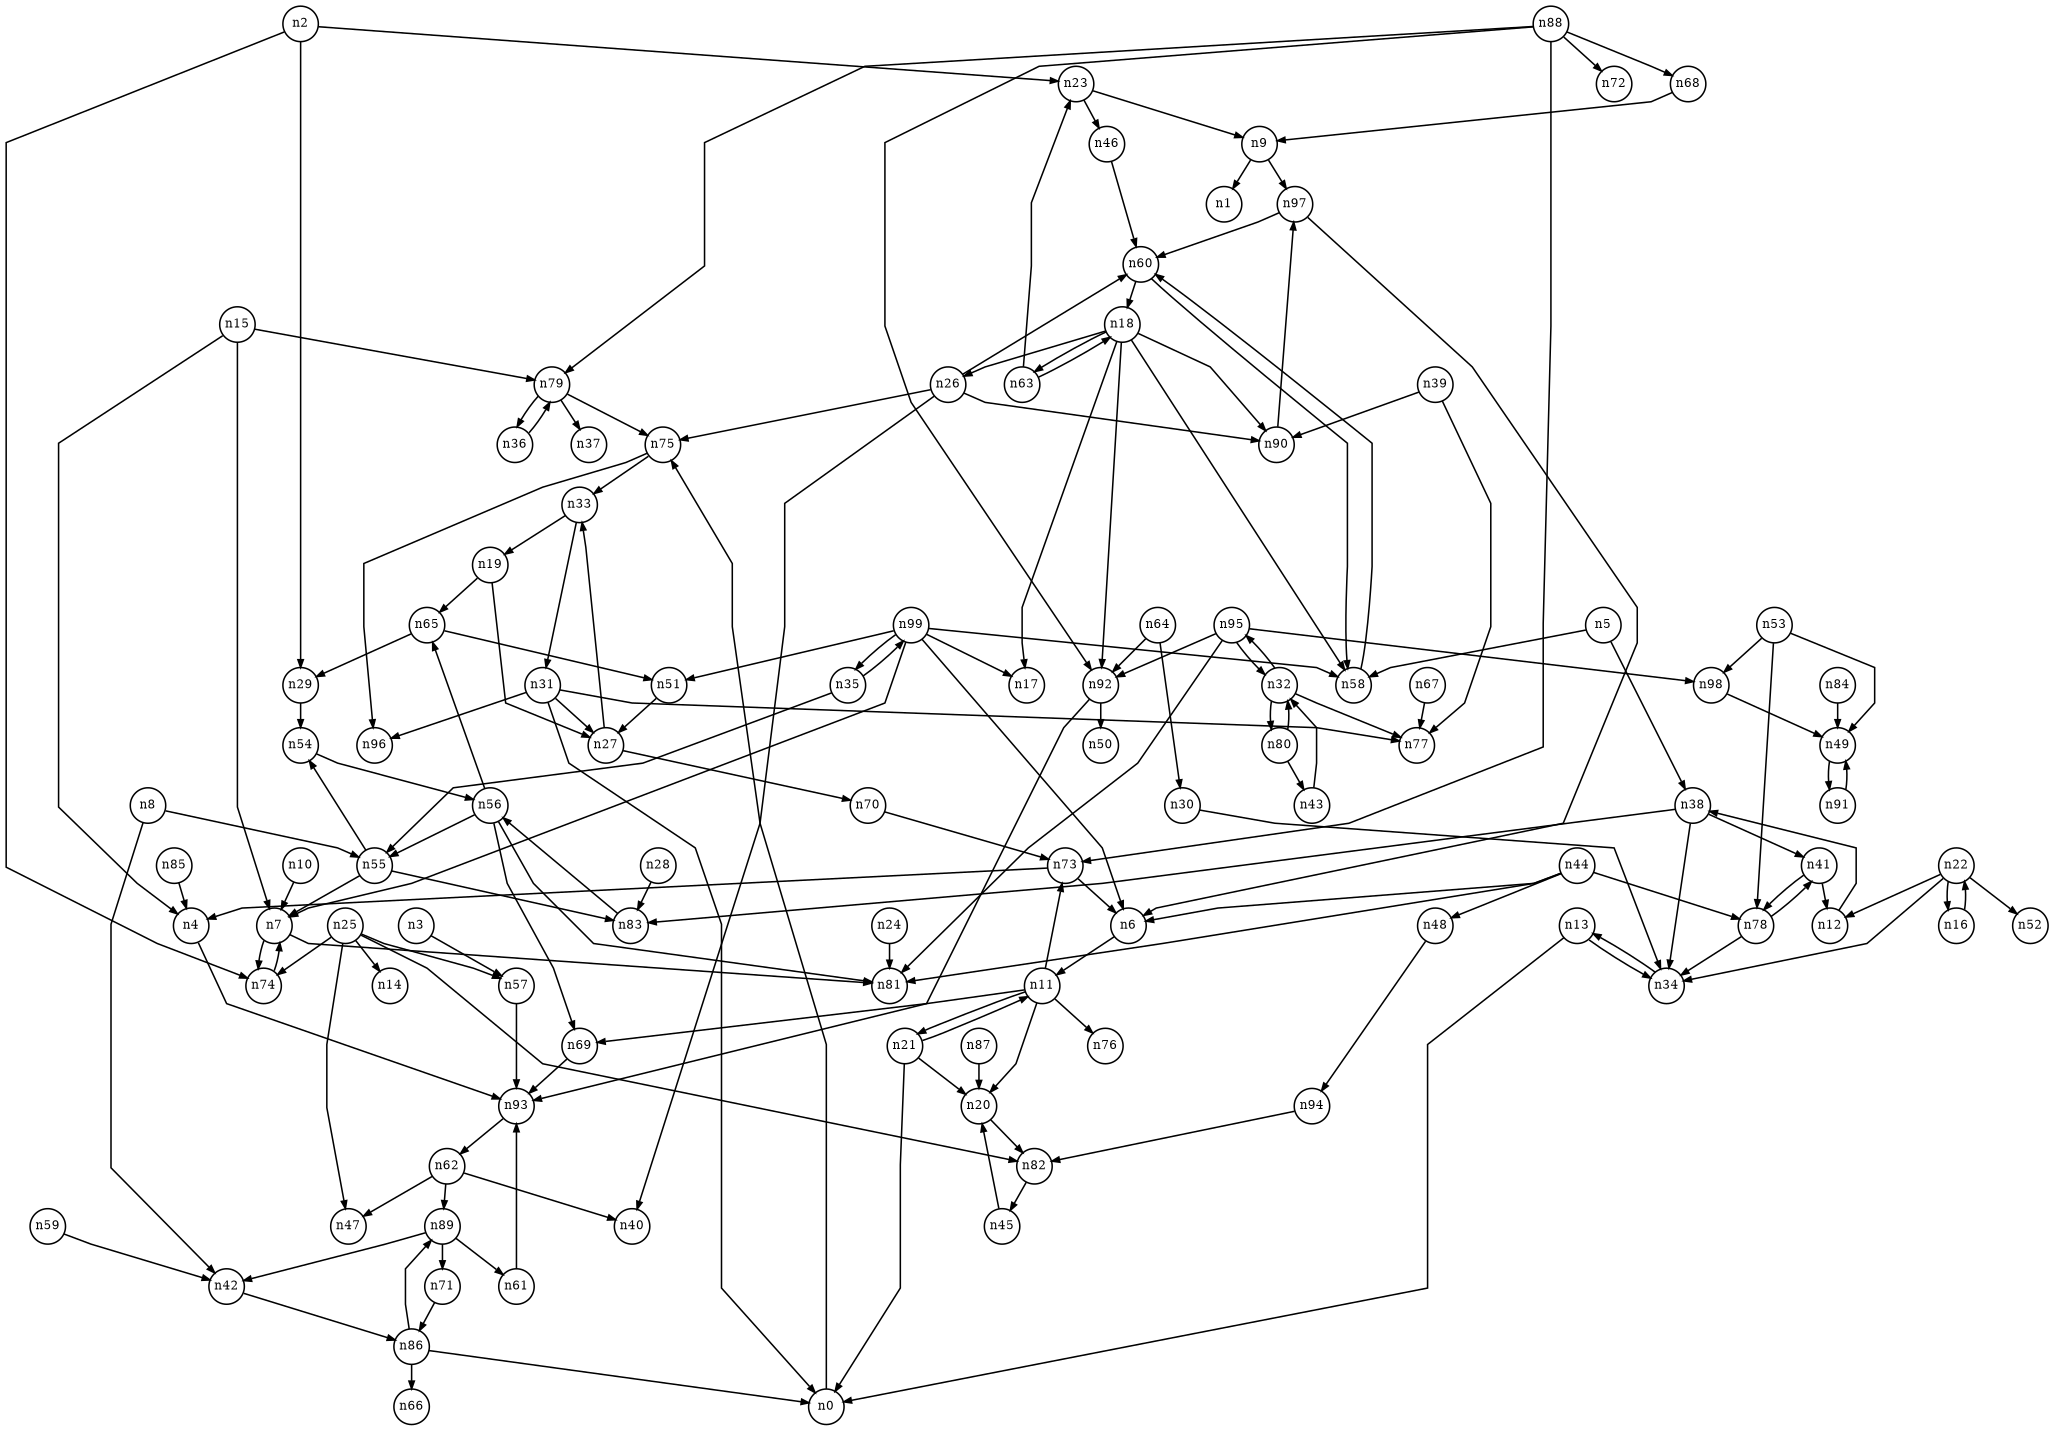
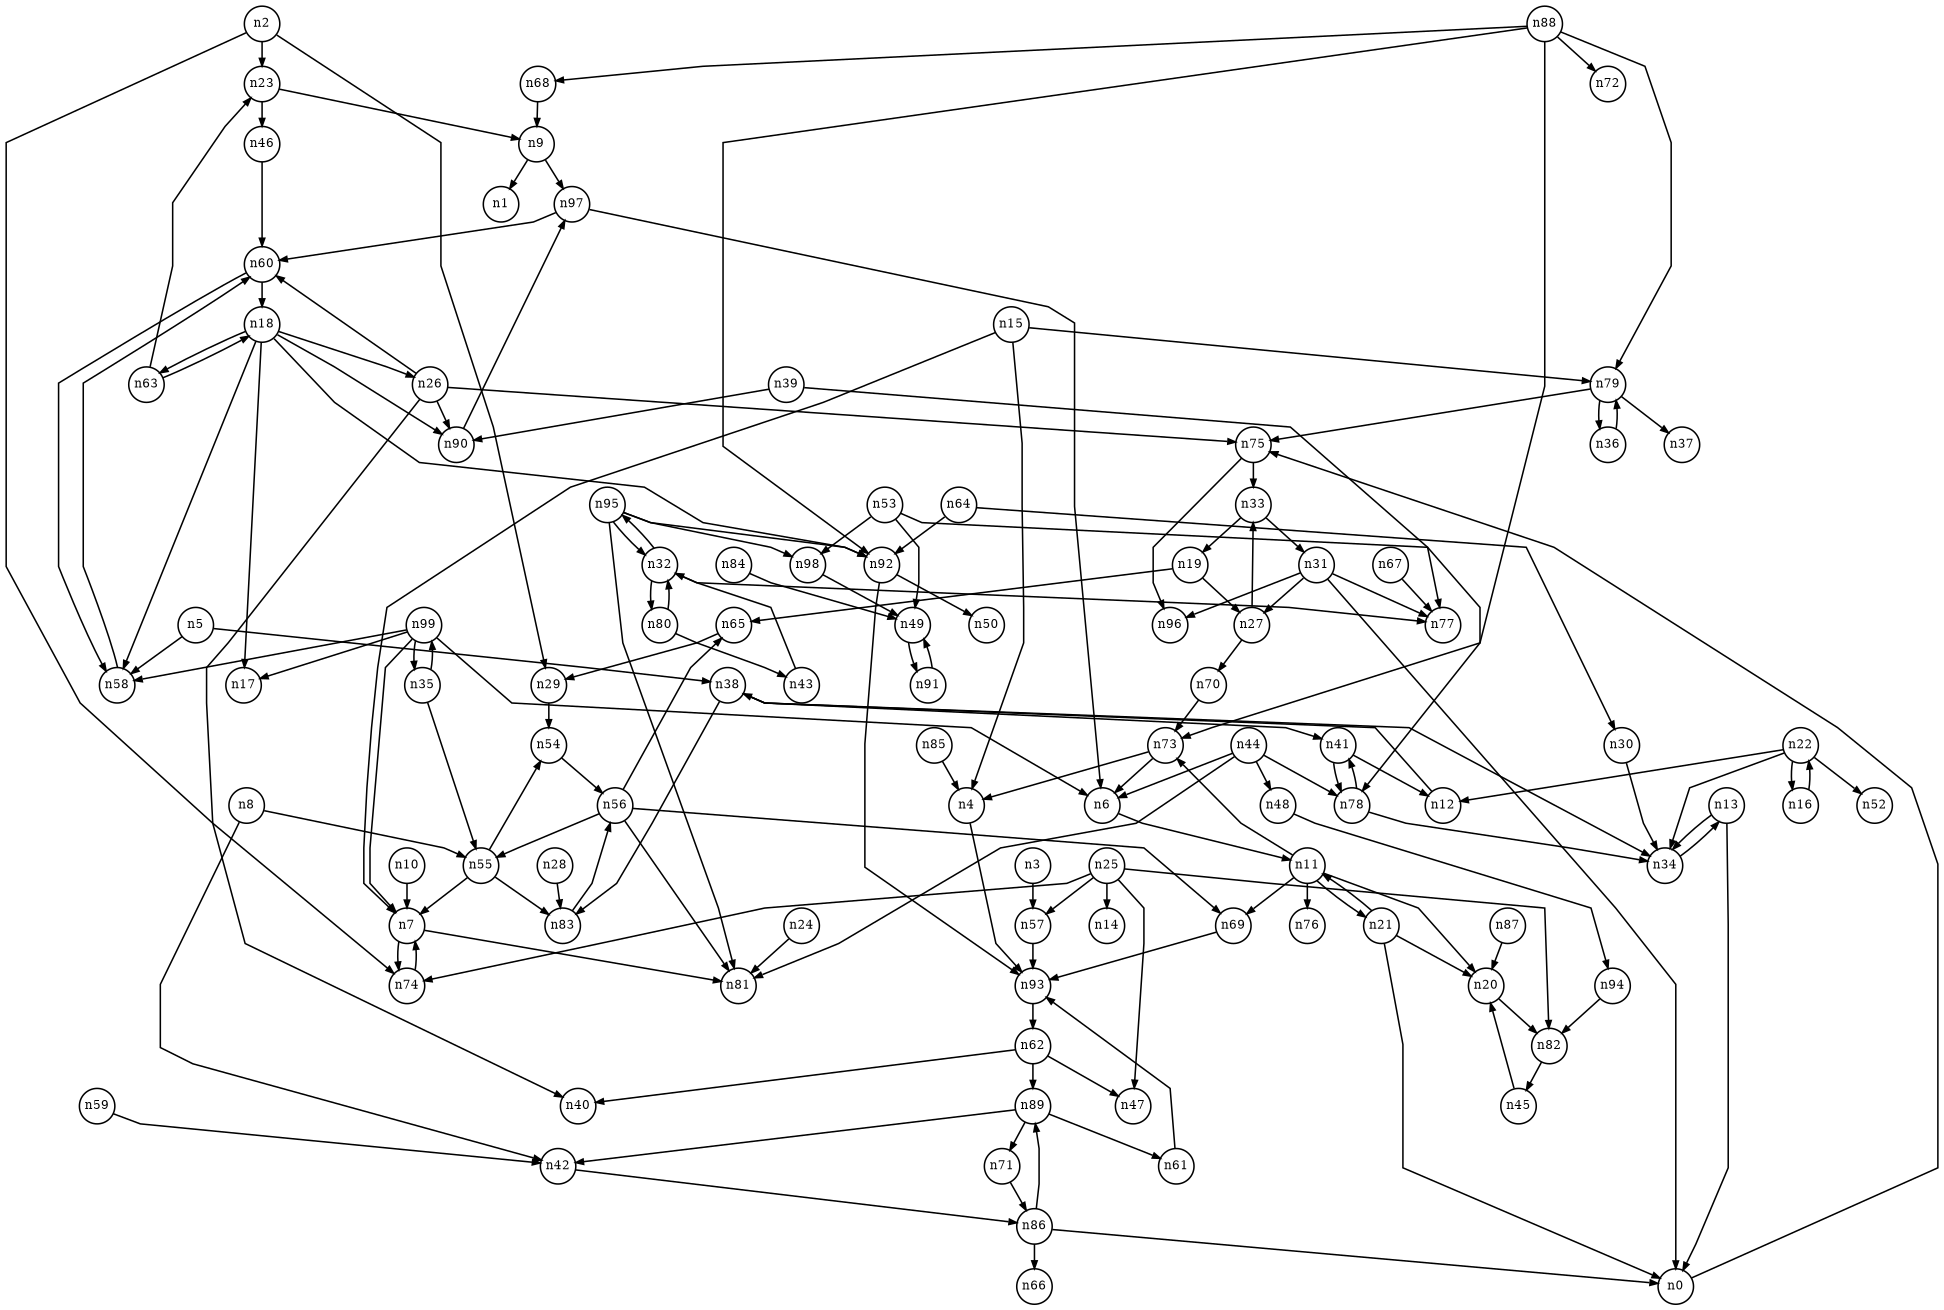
(669, 685) -> none
